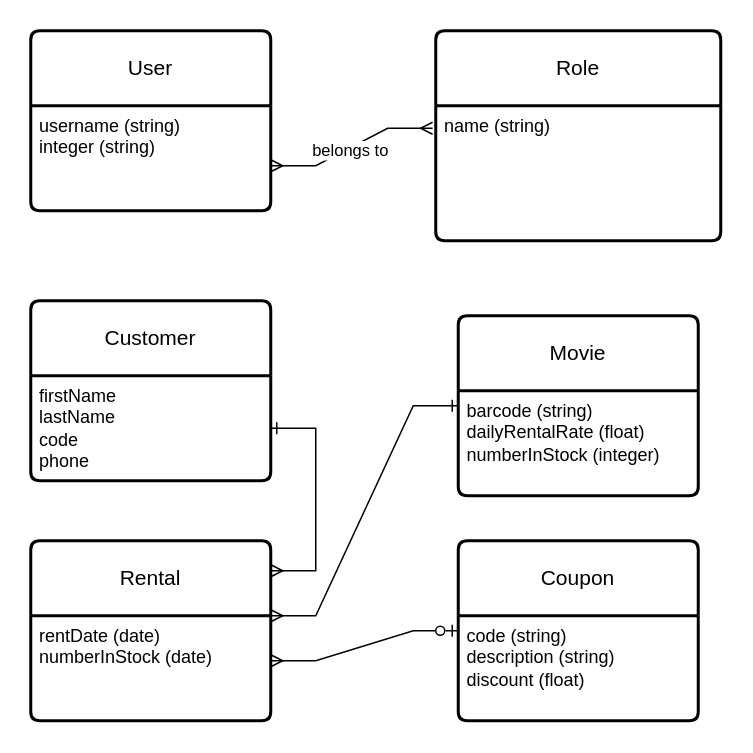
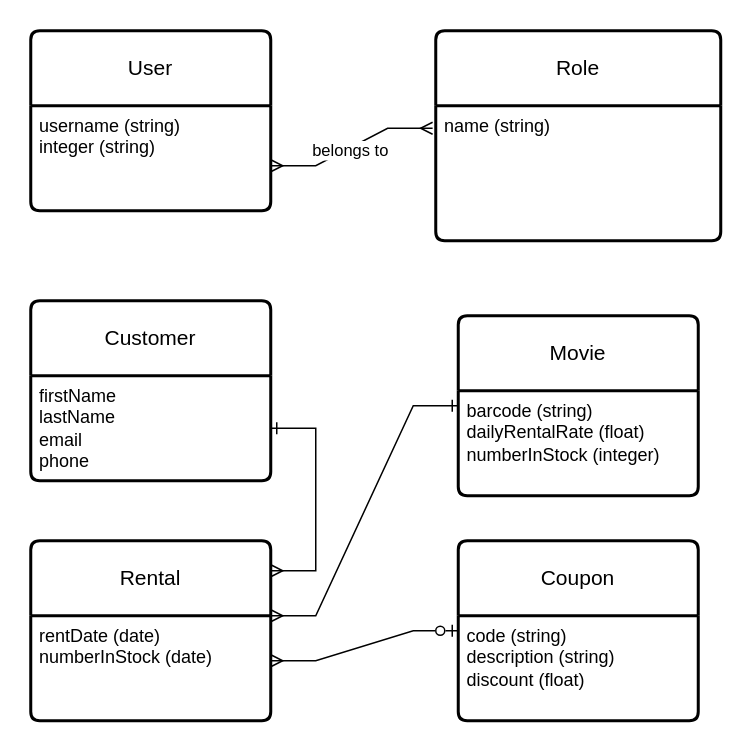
(83, 429) -> (83, 429)
